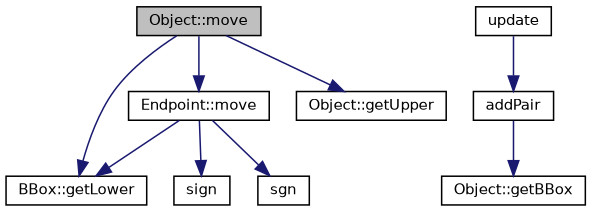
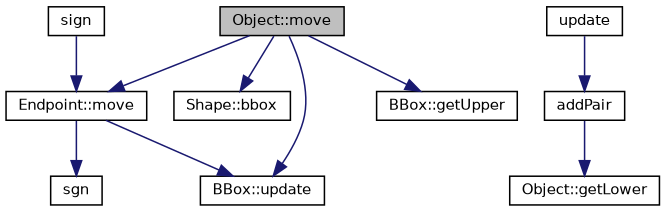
none -> (232, 106)
(371, 106) -> (447, 106)
(200, 141) -> (76, 56)
(76, 191) -> (262, 191)
(513, 191) -> (585, 191)
